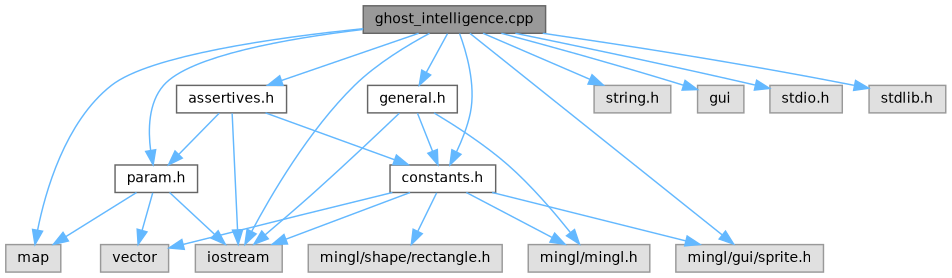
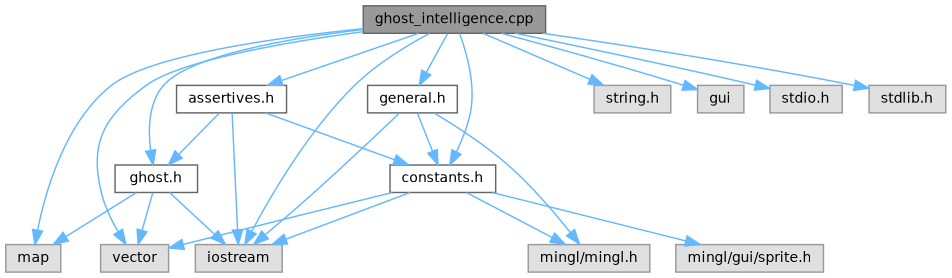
(596, 134) -> (154, 81)
(156, 179) -> (156, 179)
(405, 258) -> none
